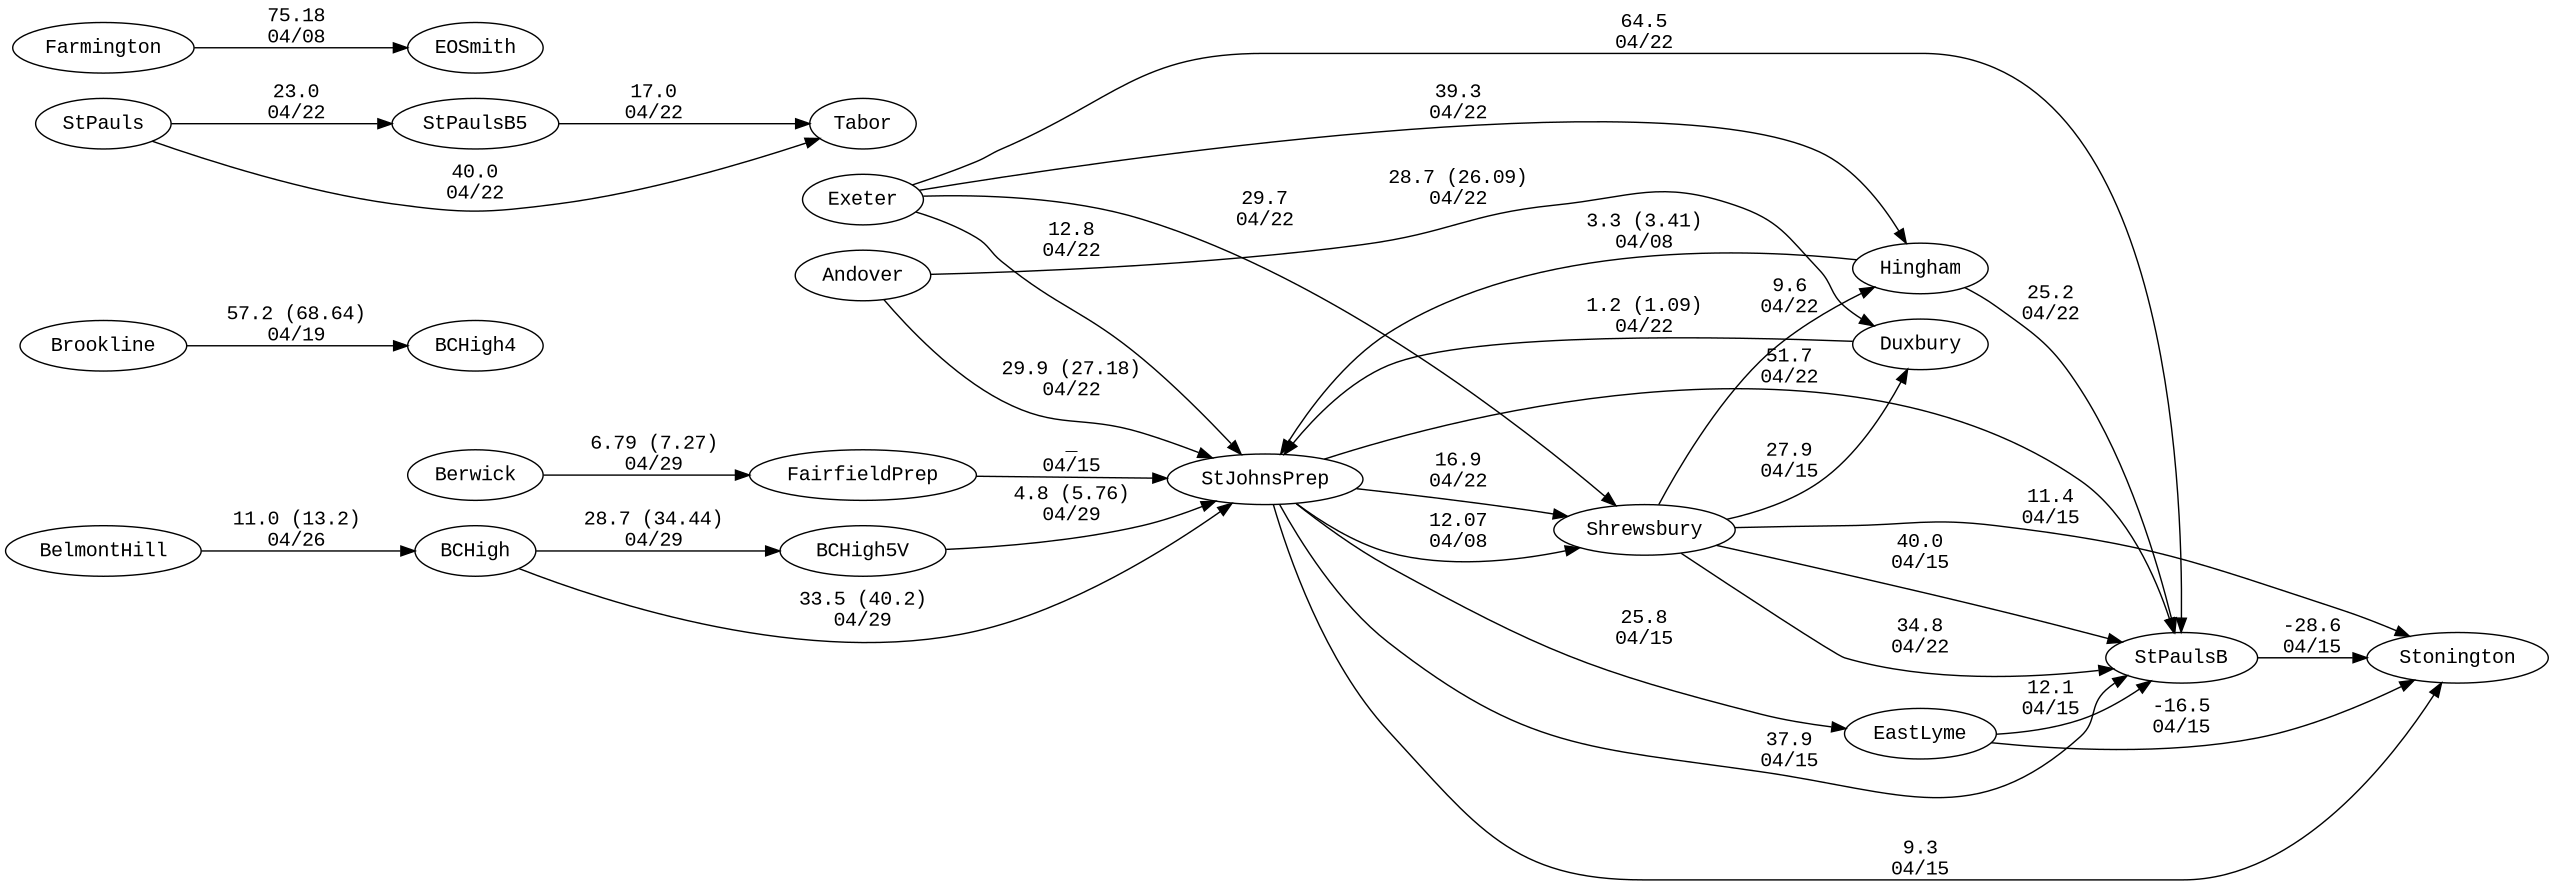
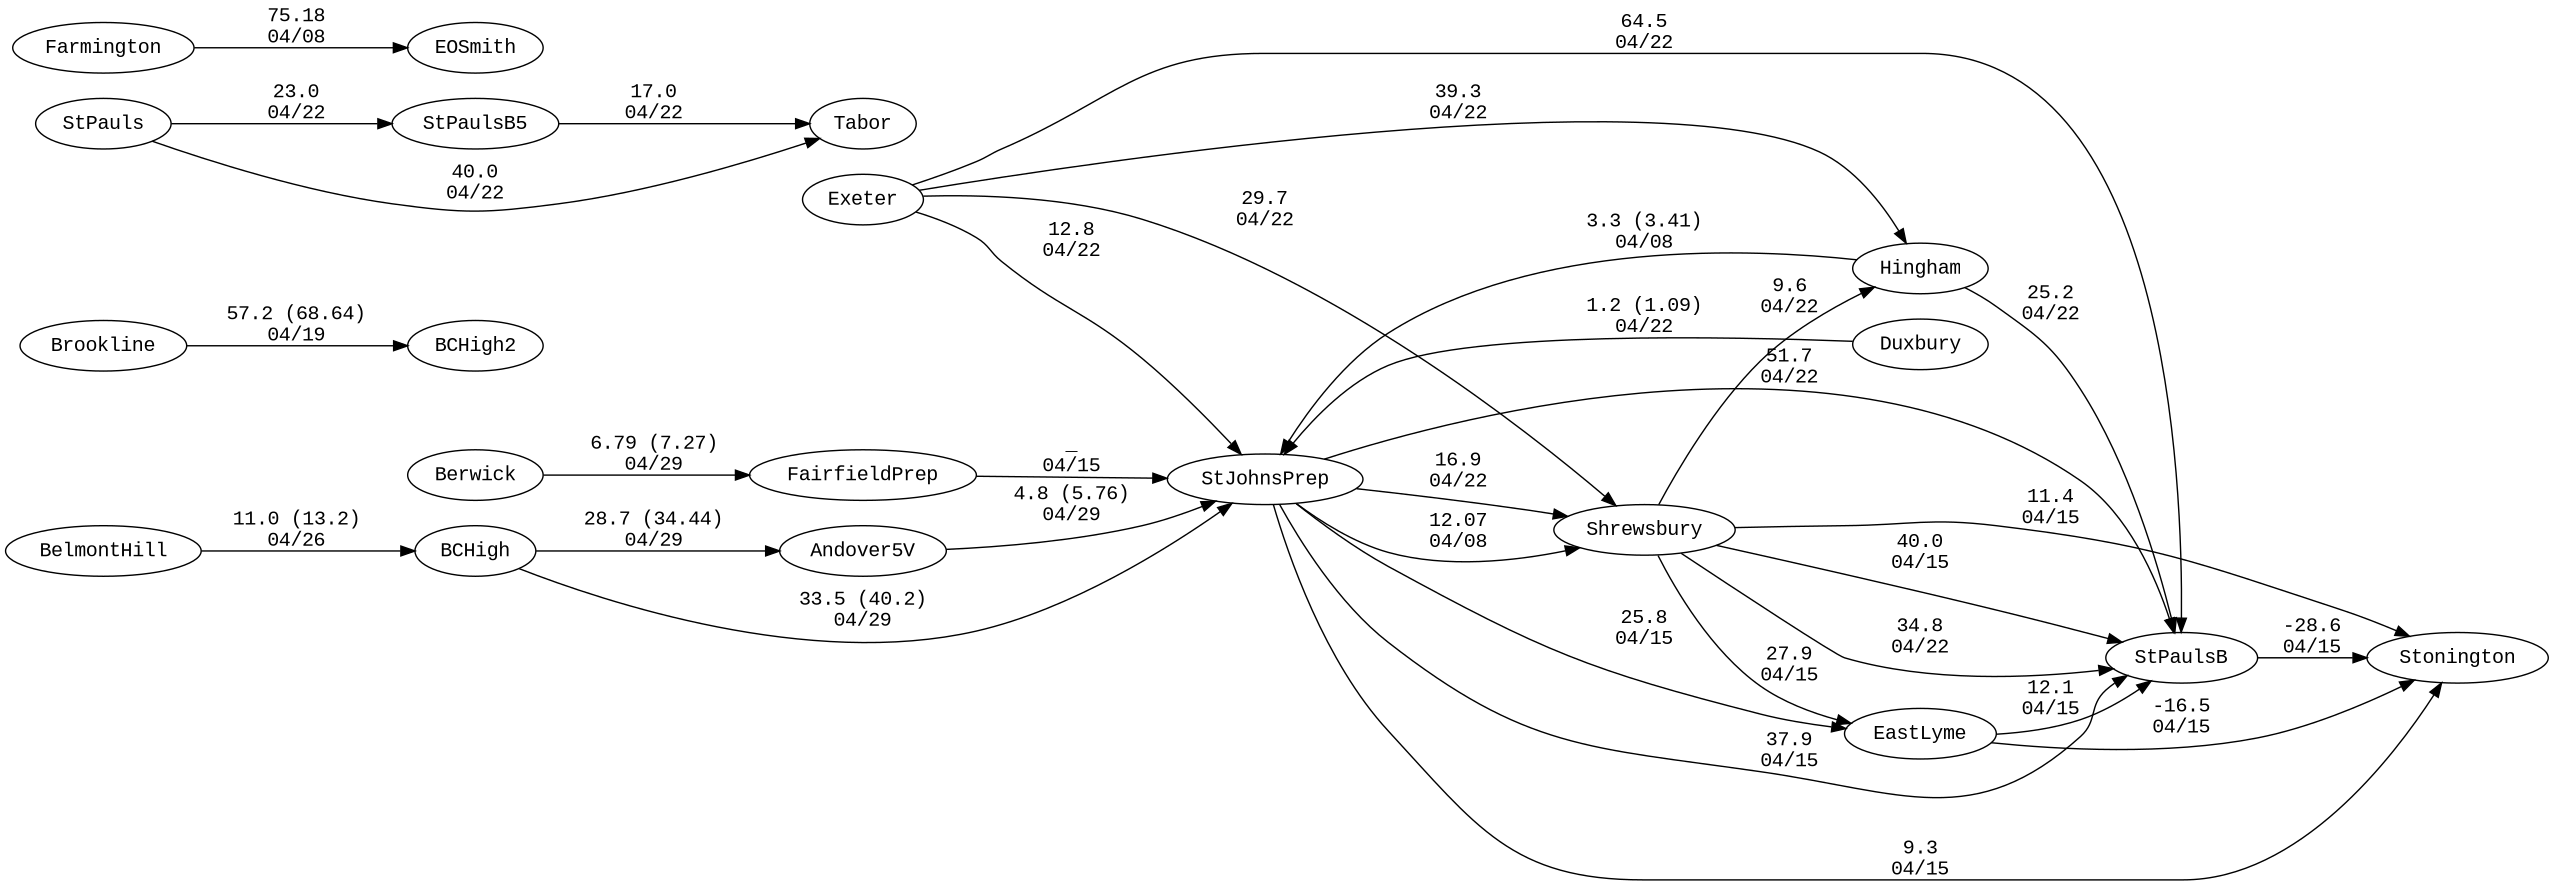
(863, 275) -> none
(475, 346) -> (475, 346)
(1831, 473) -> (1729, 659)
(863, 551) -> (863, 551)
